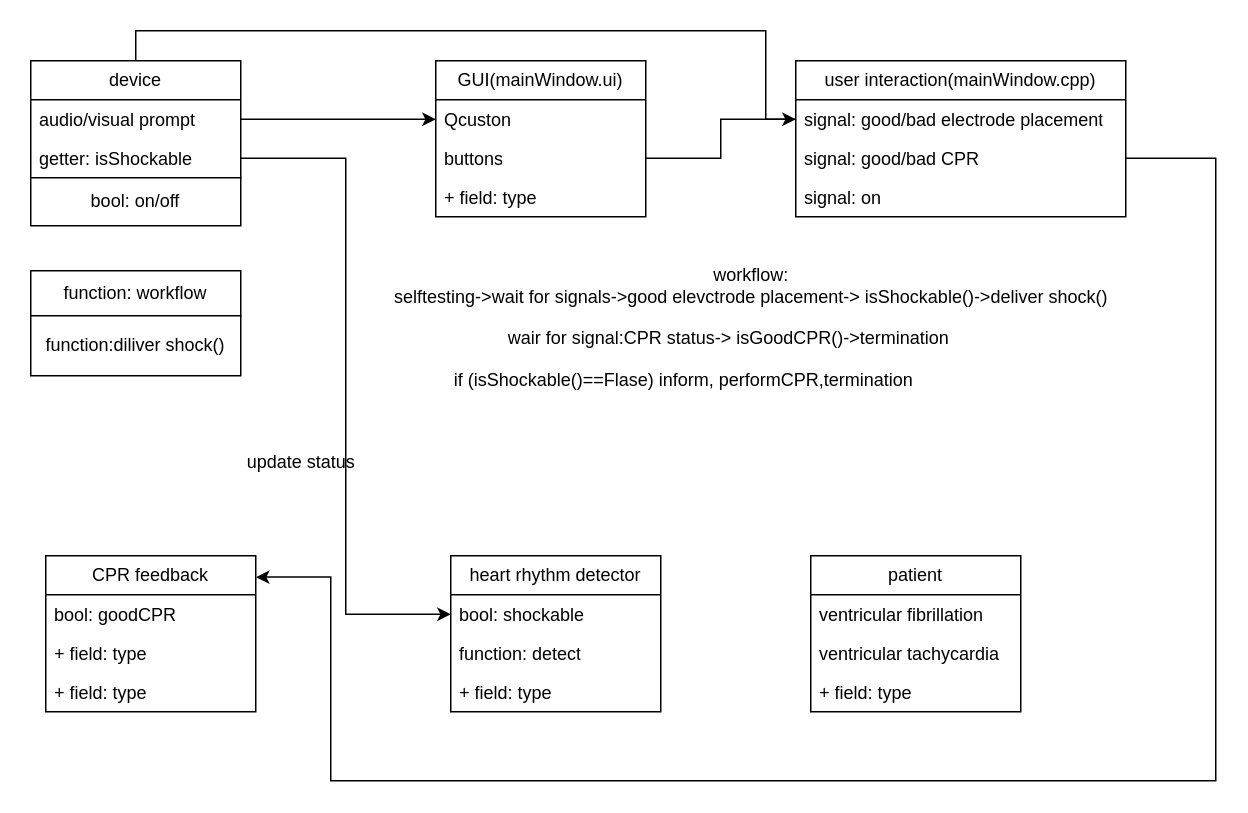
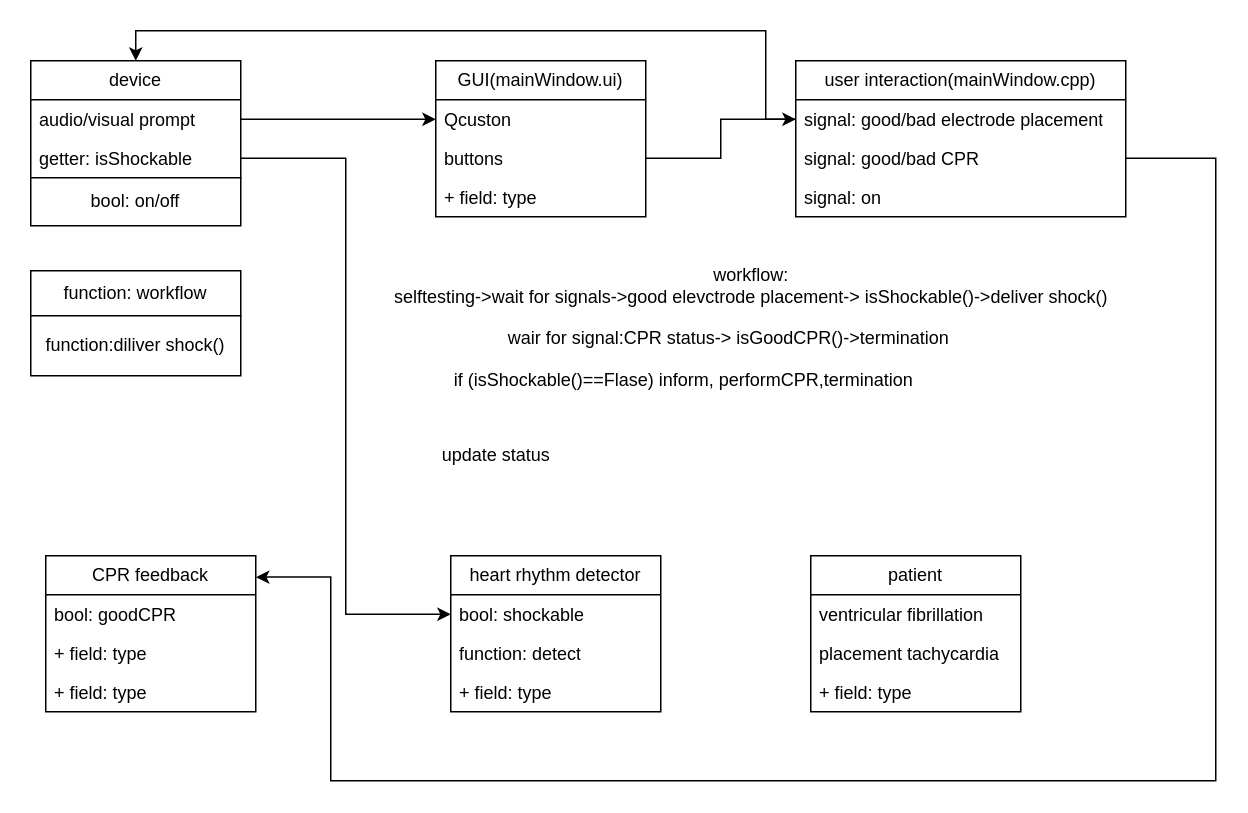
(136, 52) -> (136, 49)
(301, 463) -> (496, 455)
(917, 666) -> (917, 666)
